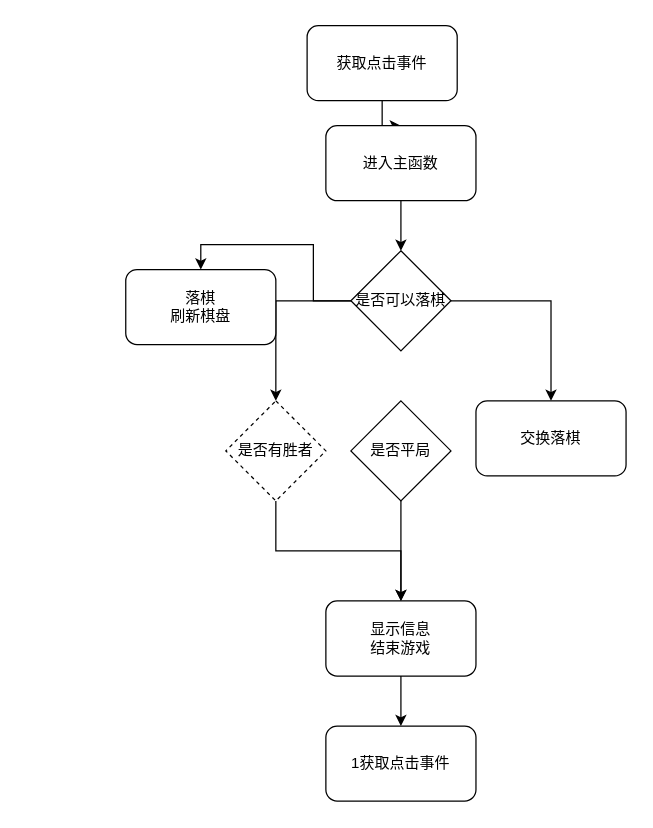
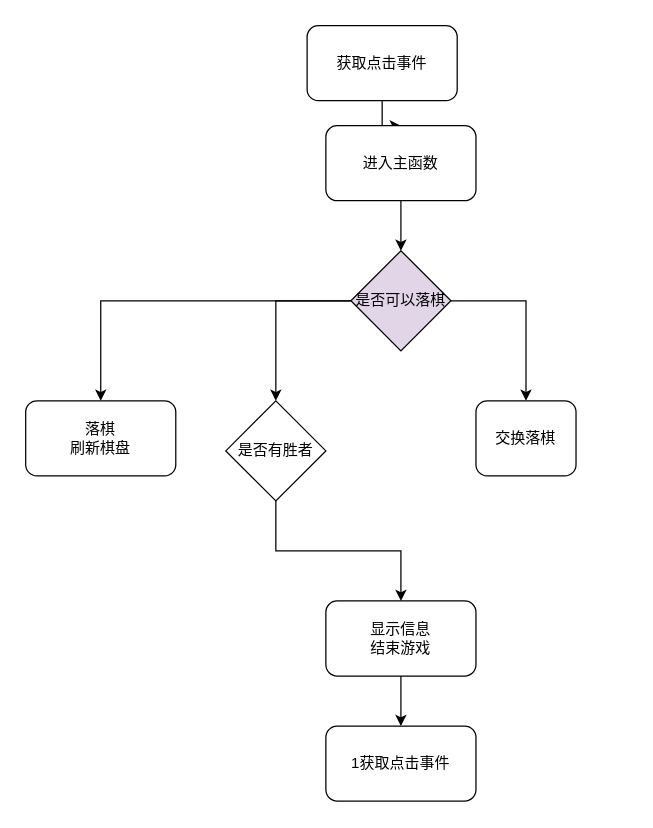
(401, 301) -> (401, 301)
(201, 307) -> (101, 438)
(551, 438) -> (526, 438)
(276, 451) -> (276, 451)
(401, 451) -> none
(401, 525) -> none
